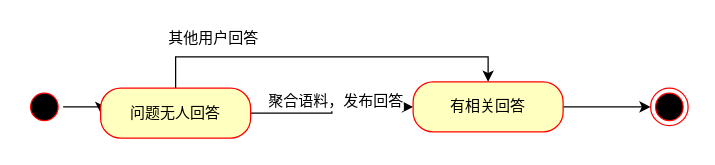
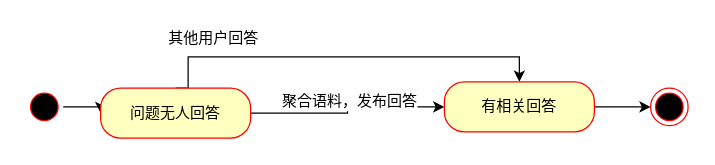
(488, 107) -> (519, 107)
